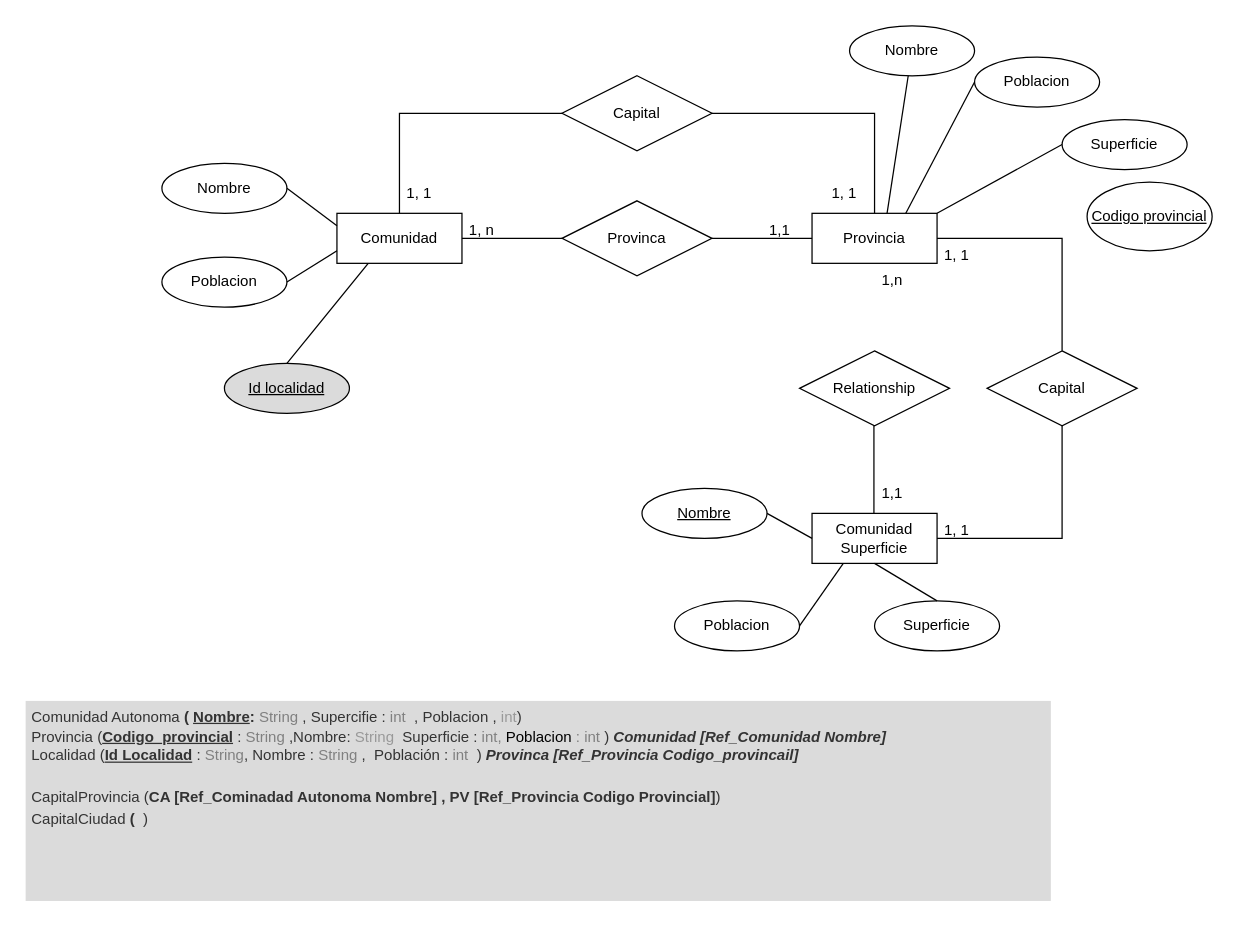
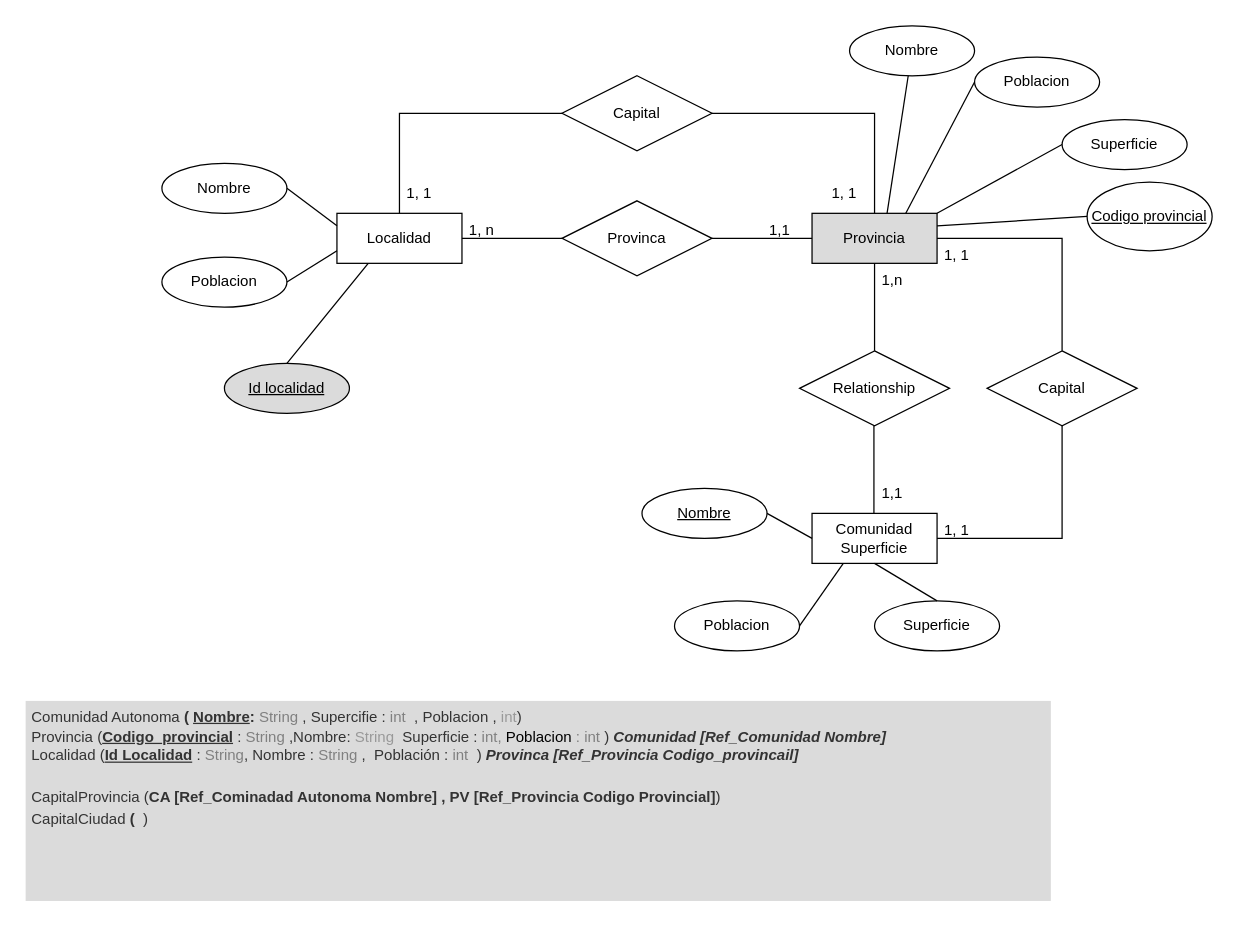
none -> (1012, 221)
(399, 238) -> (399, 238)
(874, 238) -> (874, 238)
none -> (874, 307)
